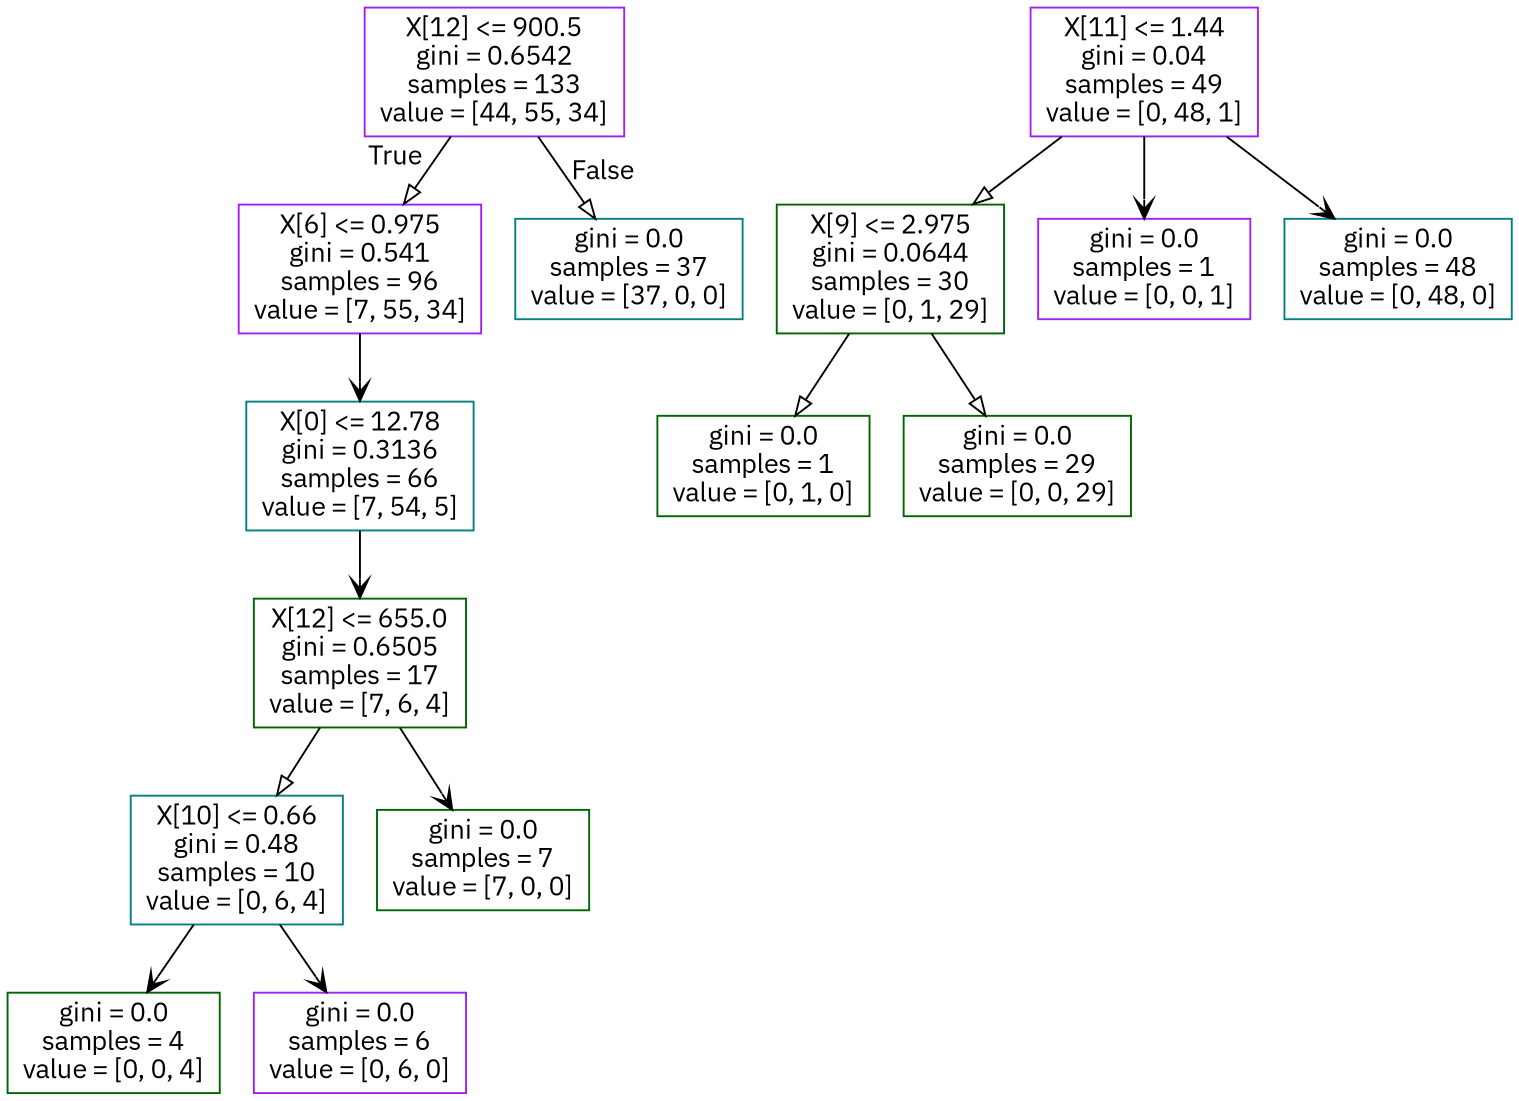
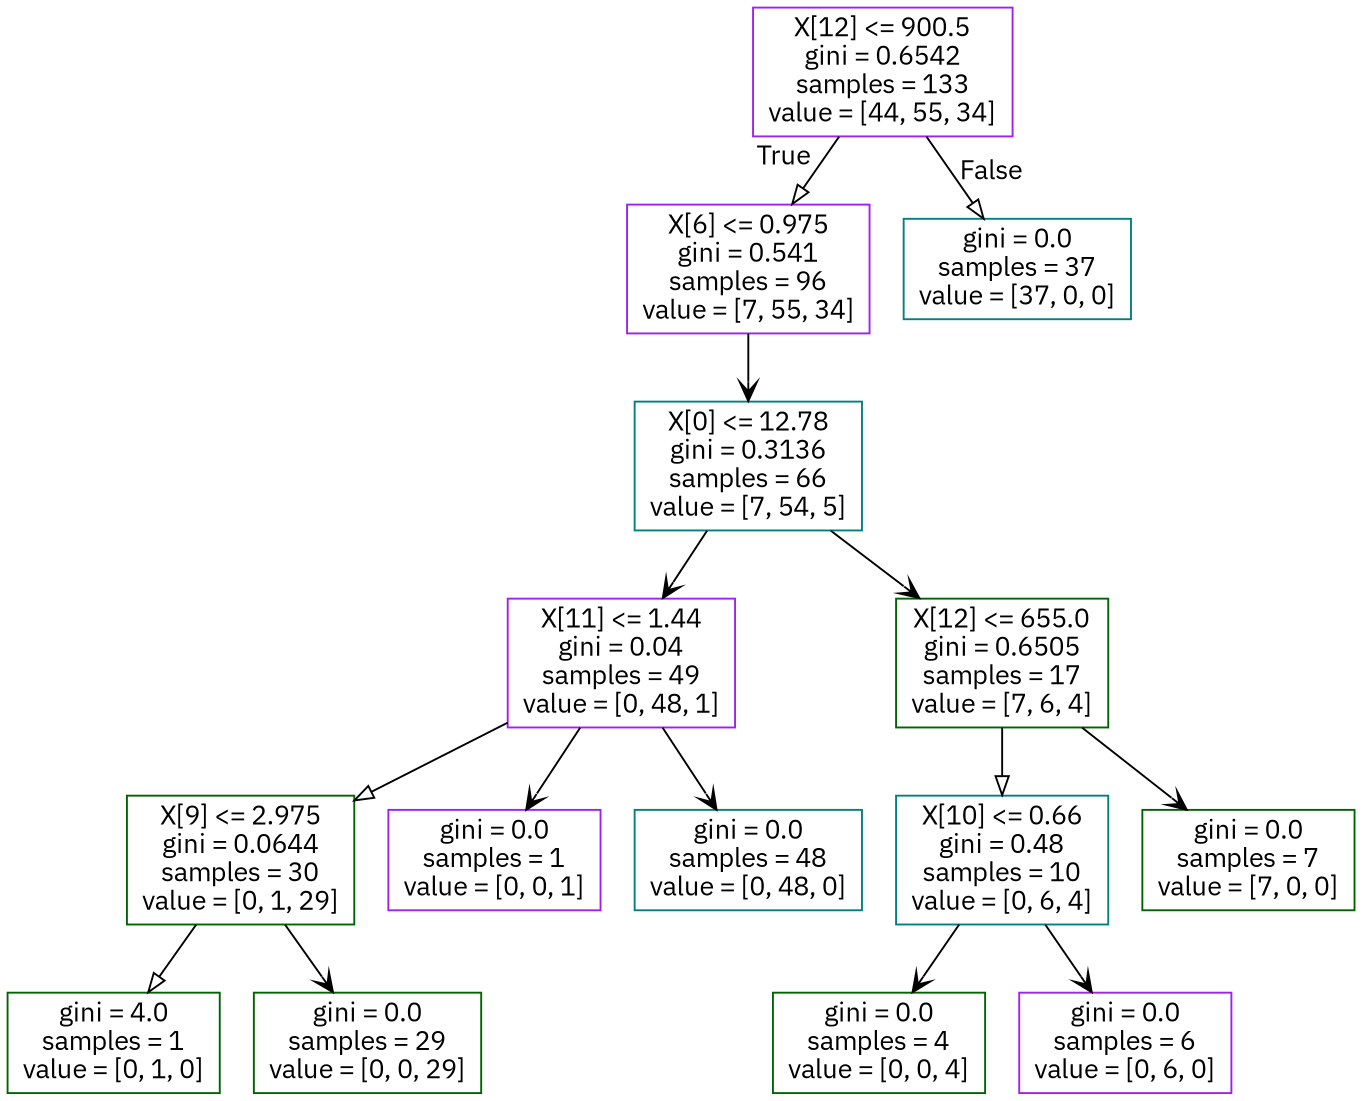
(953, 367) -> (303, 951)
(763, 466) -> (114, 1043)
none -> (690, 556)
